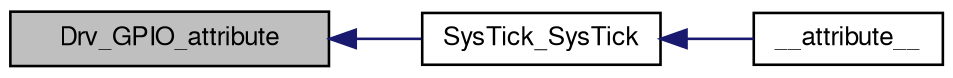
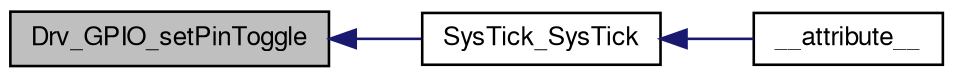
(170, 39) -> (170, 39)
